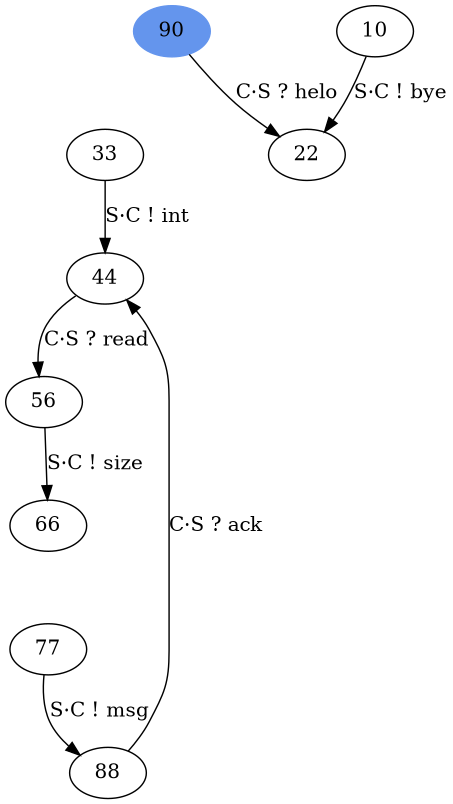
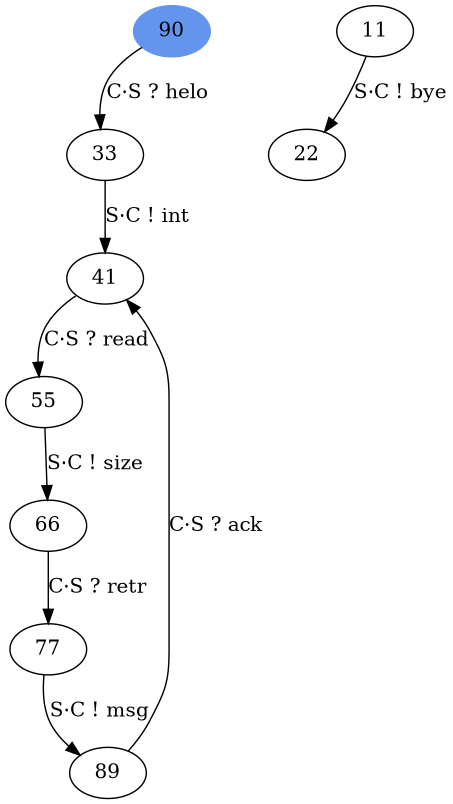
(375, 31) -> (375, 31)
(226, 94) -> (111, 75)
(105, 278) -> (105, 278)
(44, 402) -> (44, 402)
none -> (48, 580)
(108, 773) -> (108, 773)
